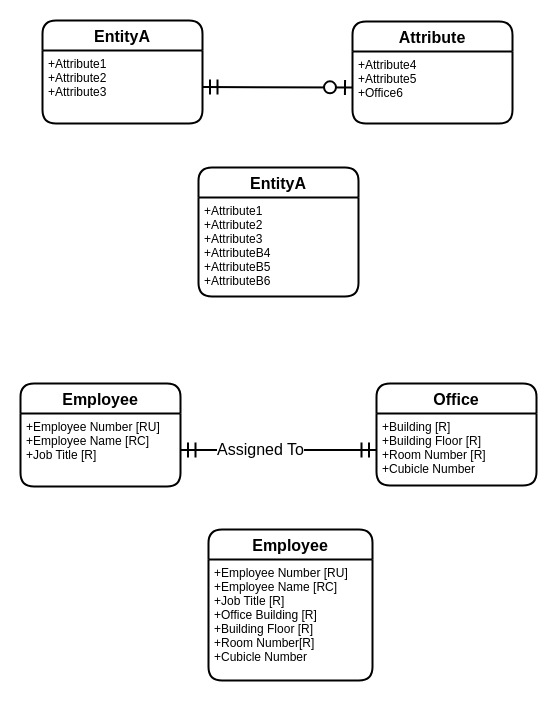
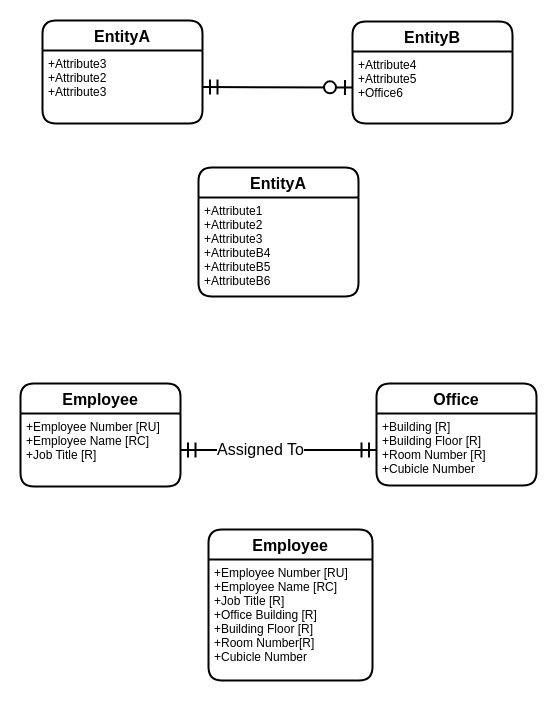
(432, 38) -> (432, 38)
(83, 64) -> (83, 64)
